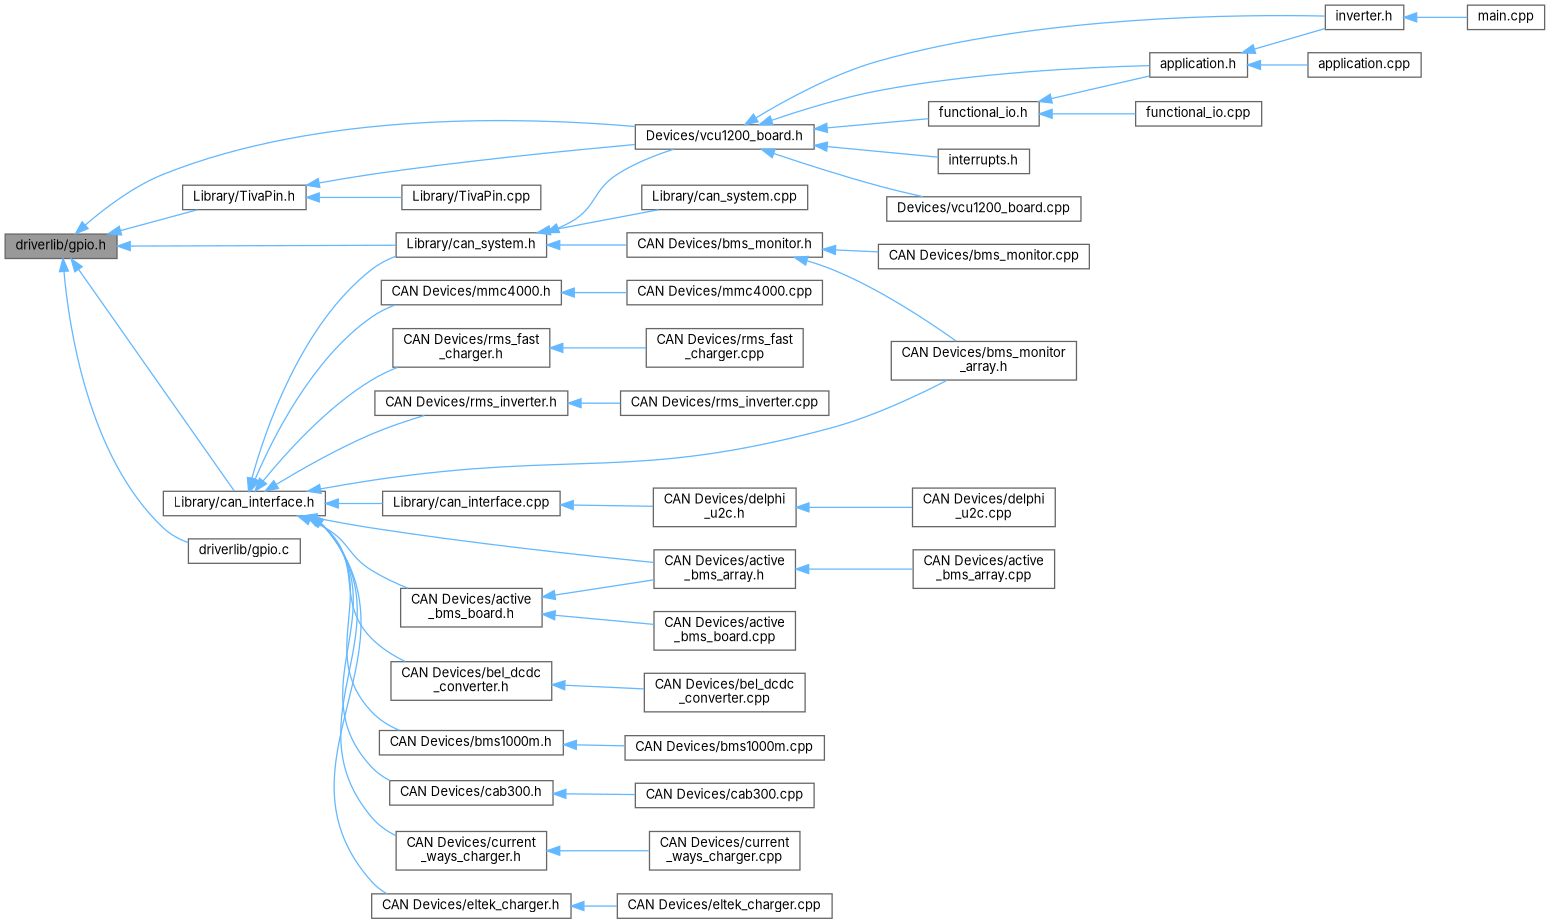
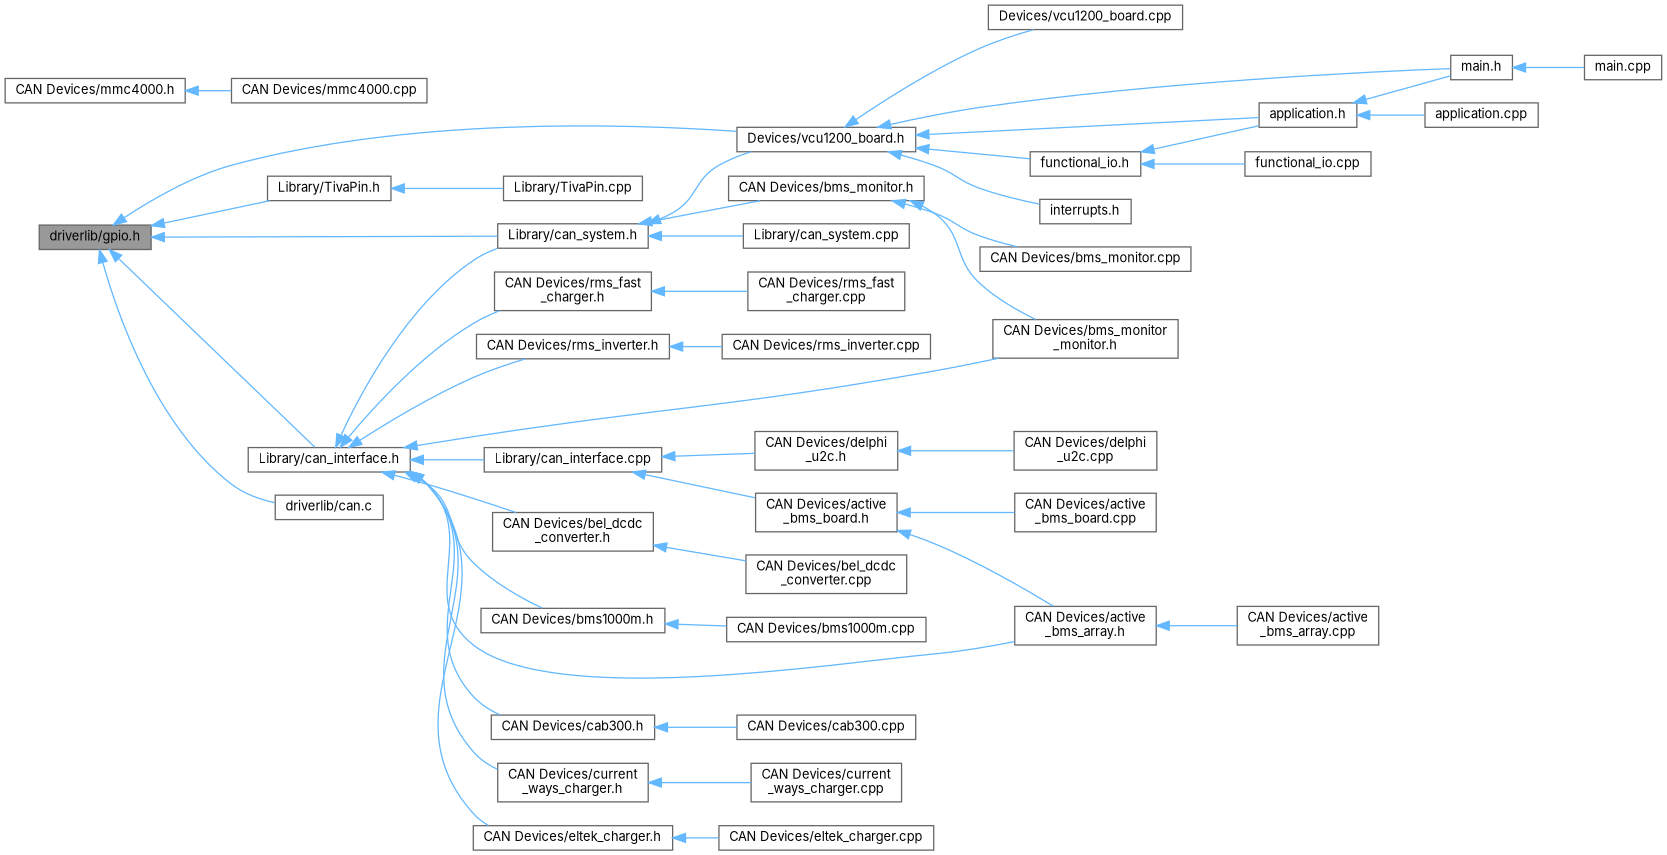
(1365, 17) -> (1482, 68)
(477, 161) -> none
(984, 361) -> (1085, 339)
(311, 380) -> none
(244, 551) -> (329, 507)
(356, 558) -> (700, 486)
